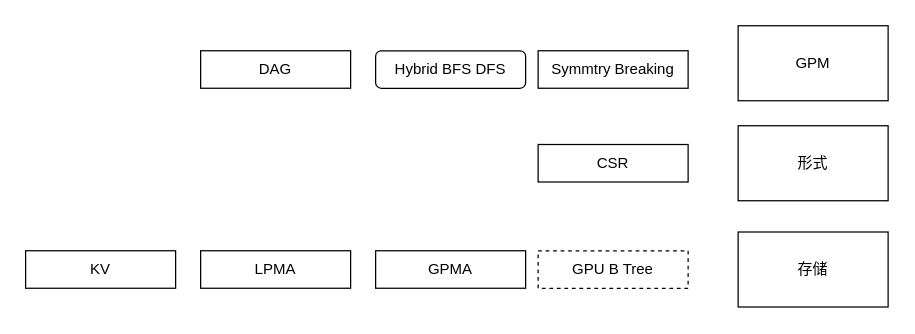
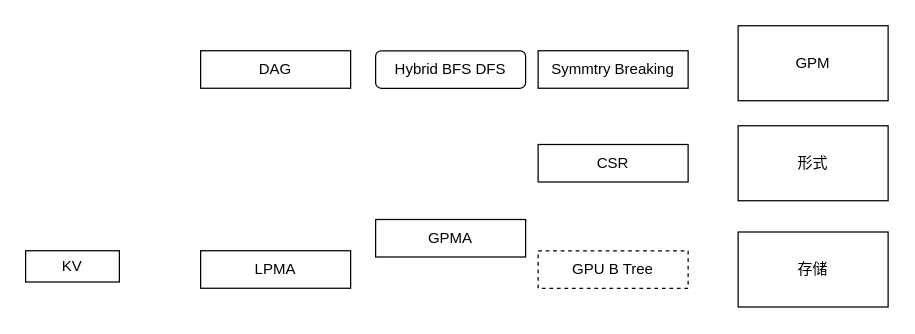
(101, 269) -> (73, 266)
(451, 269) -> (451, 238)
